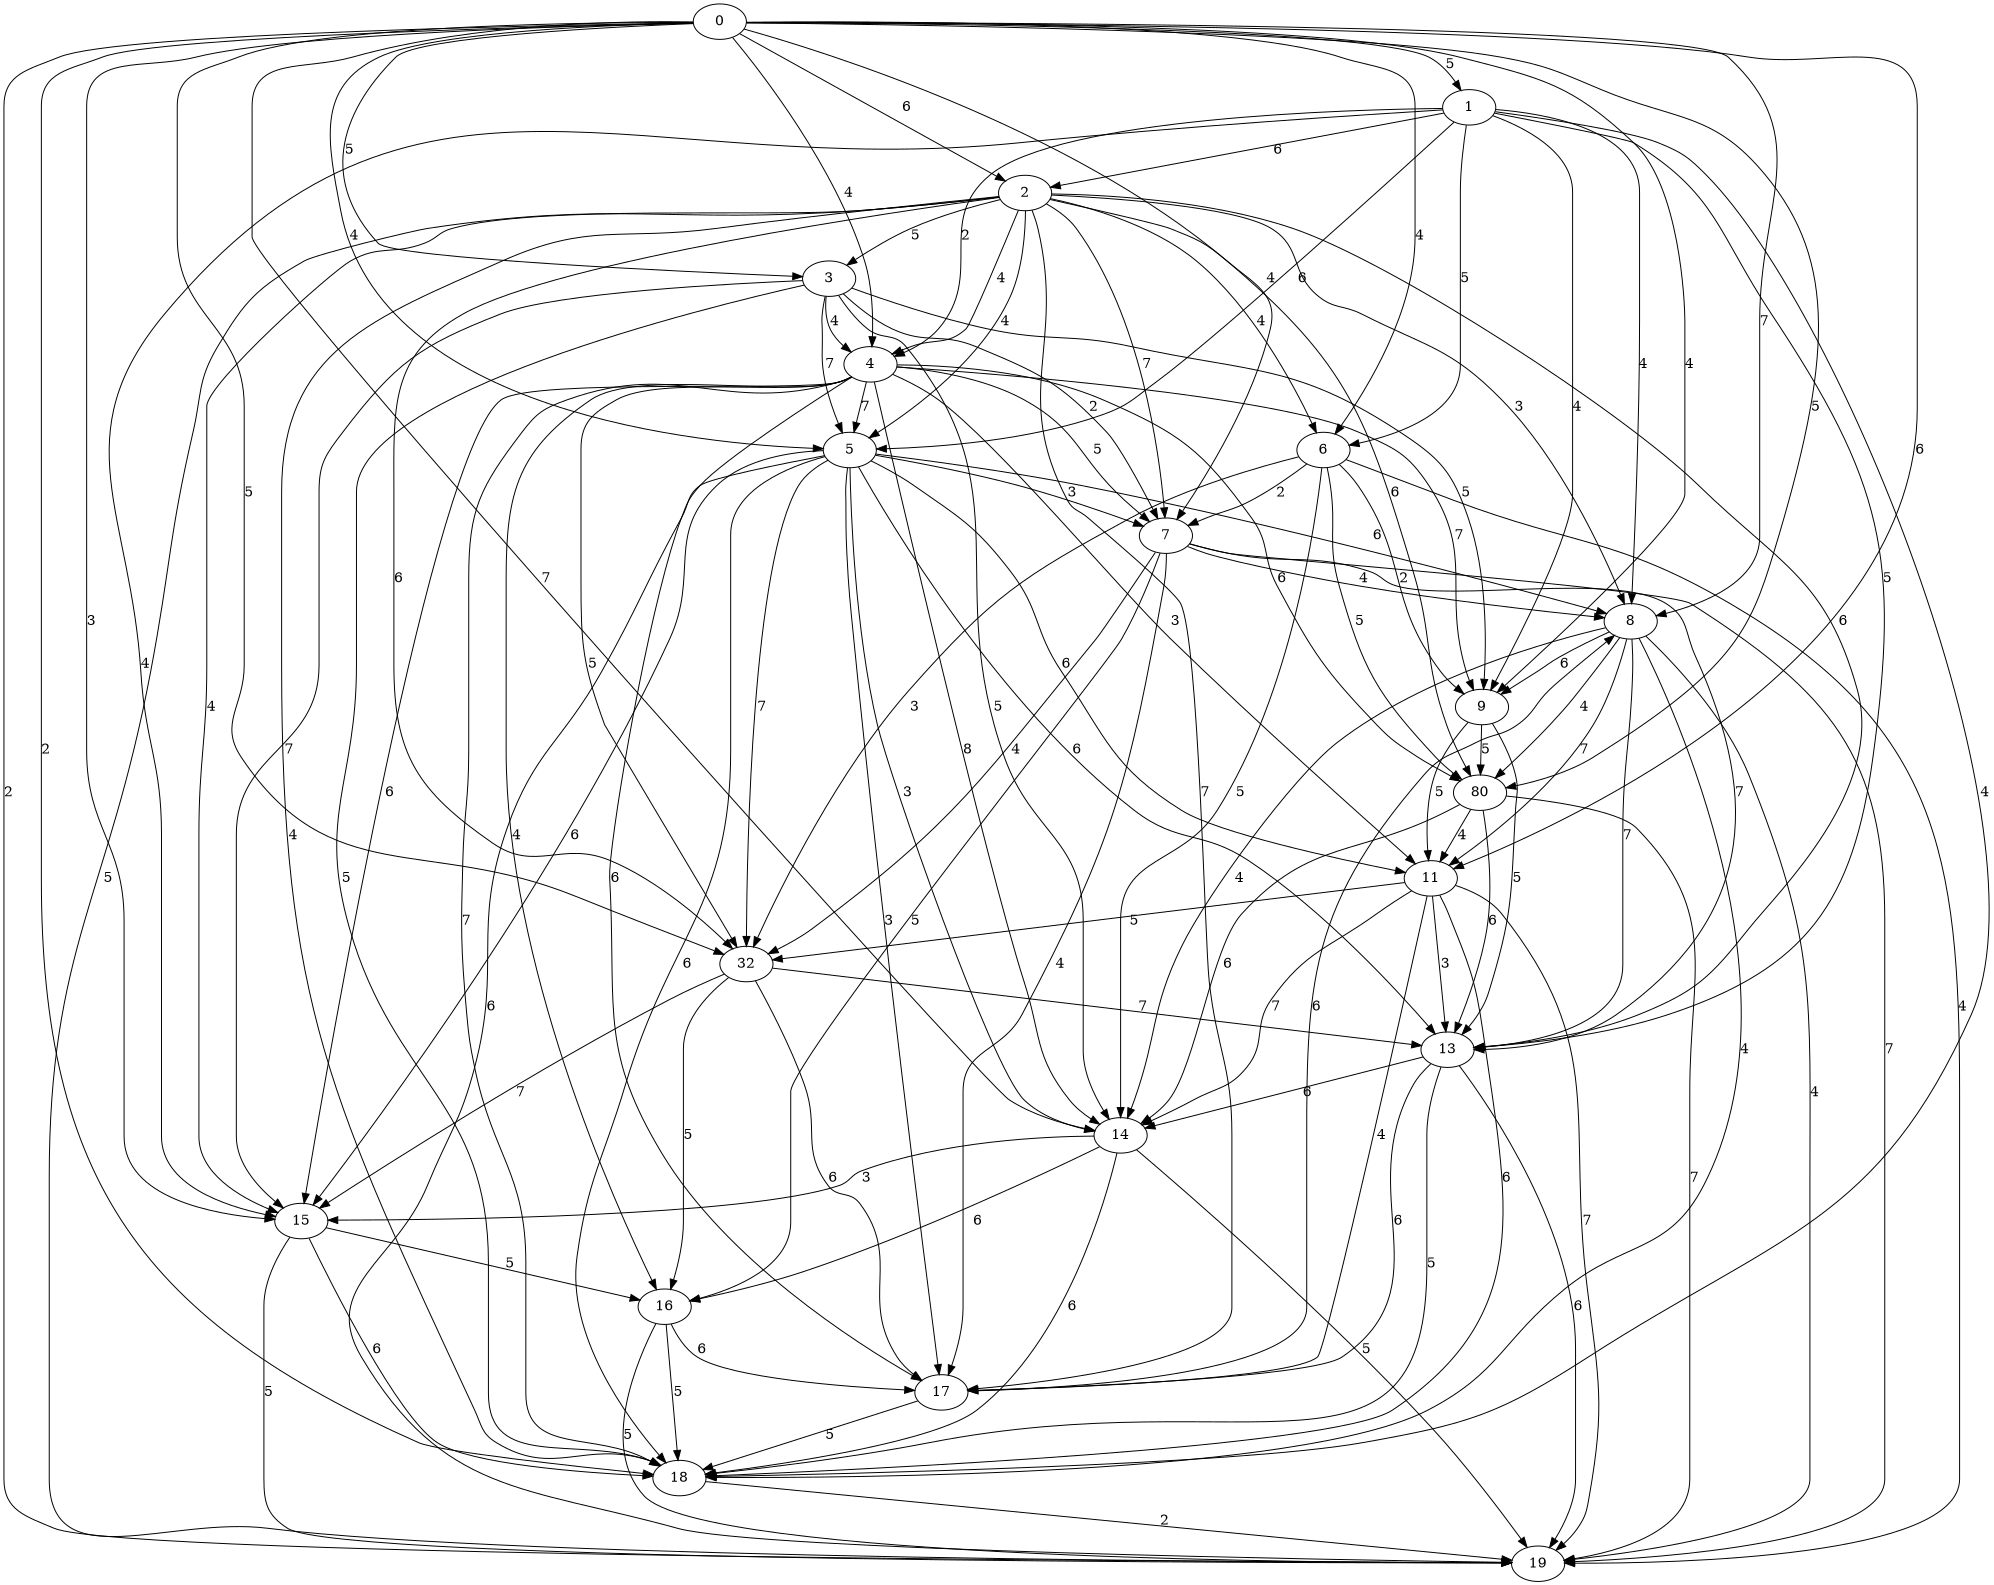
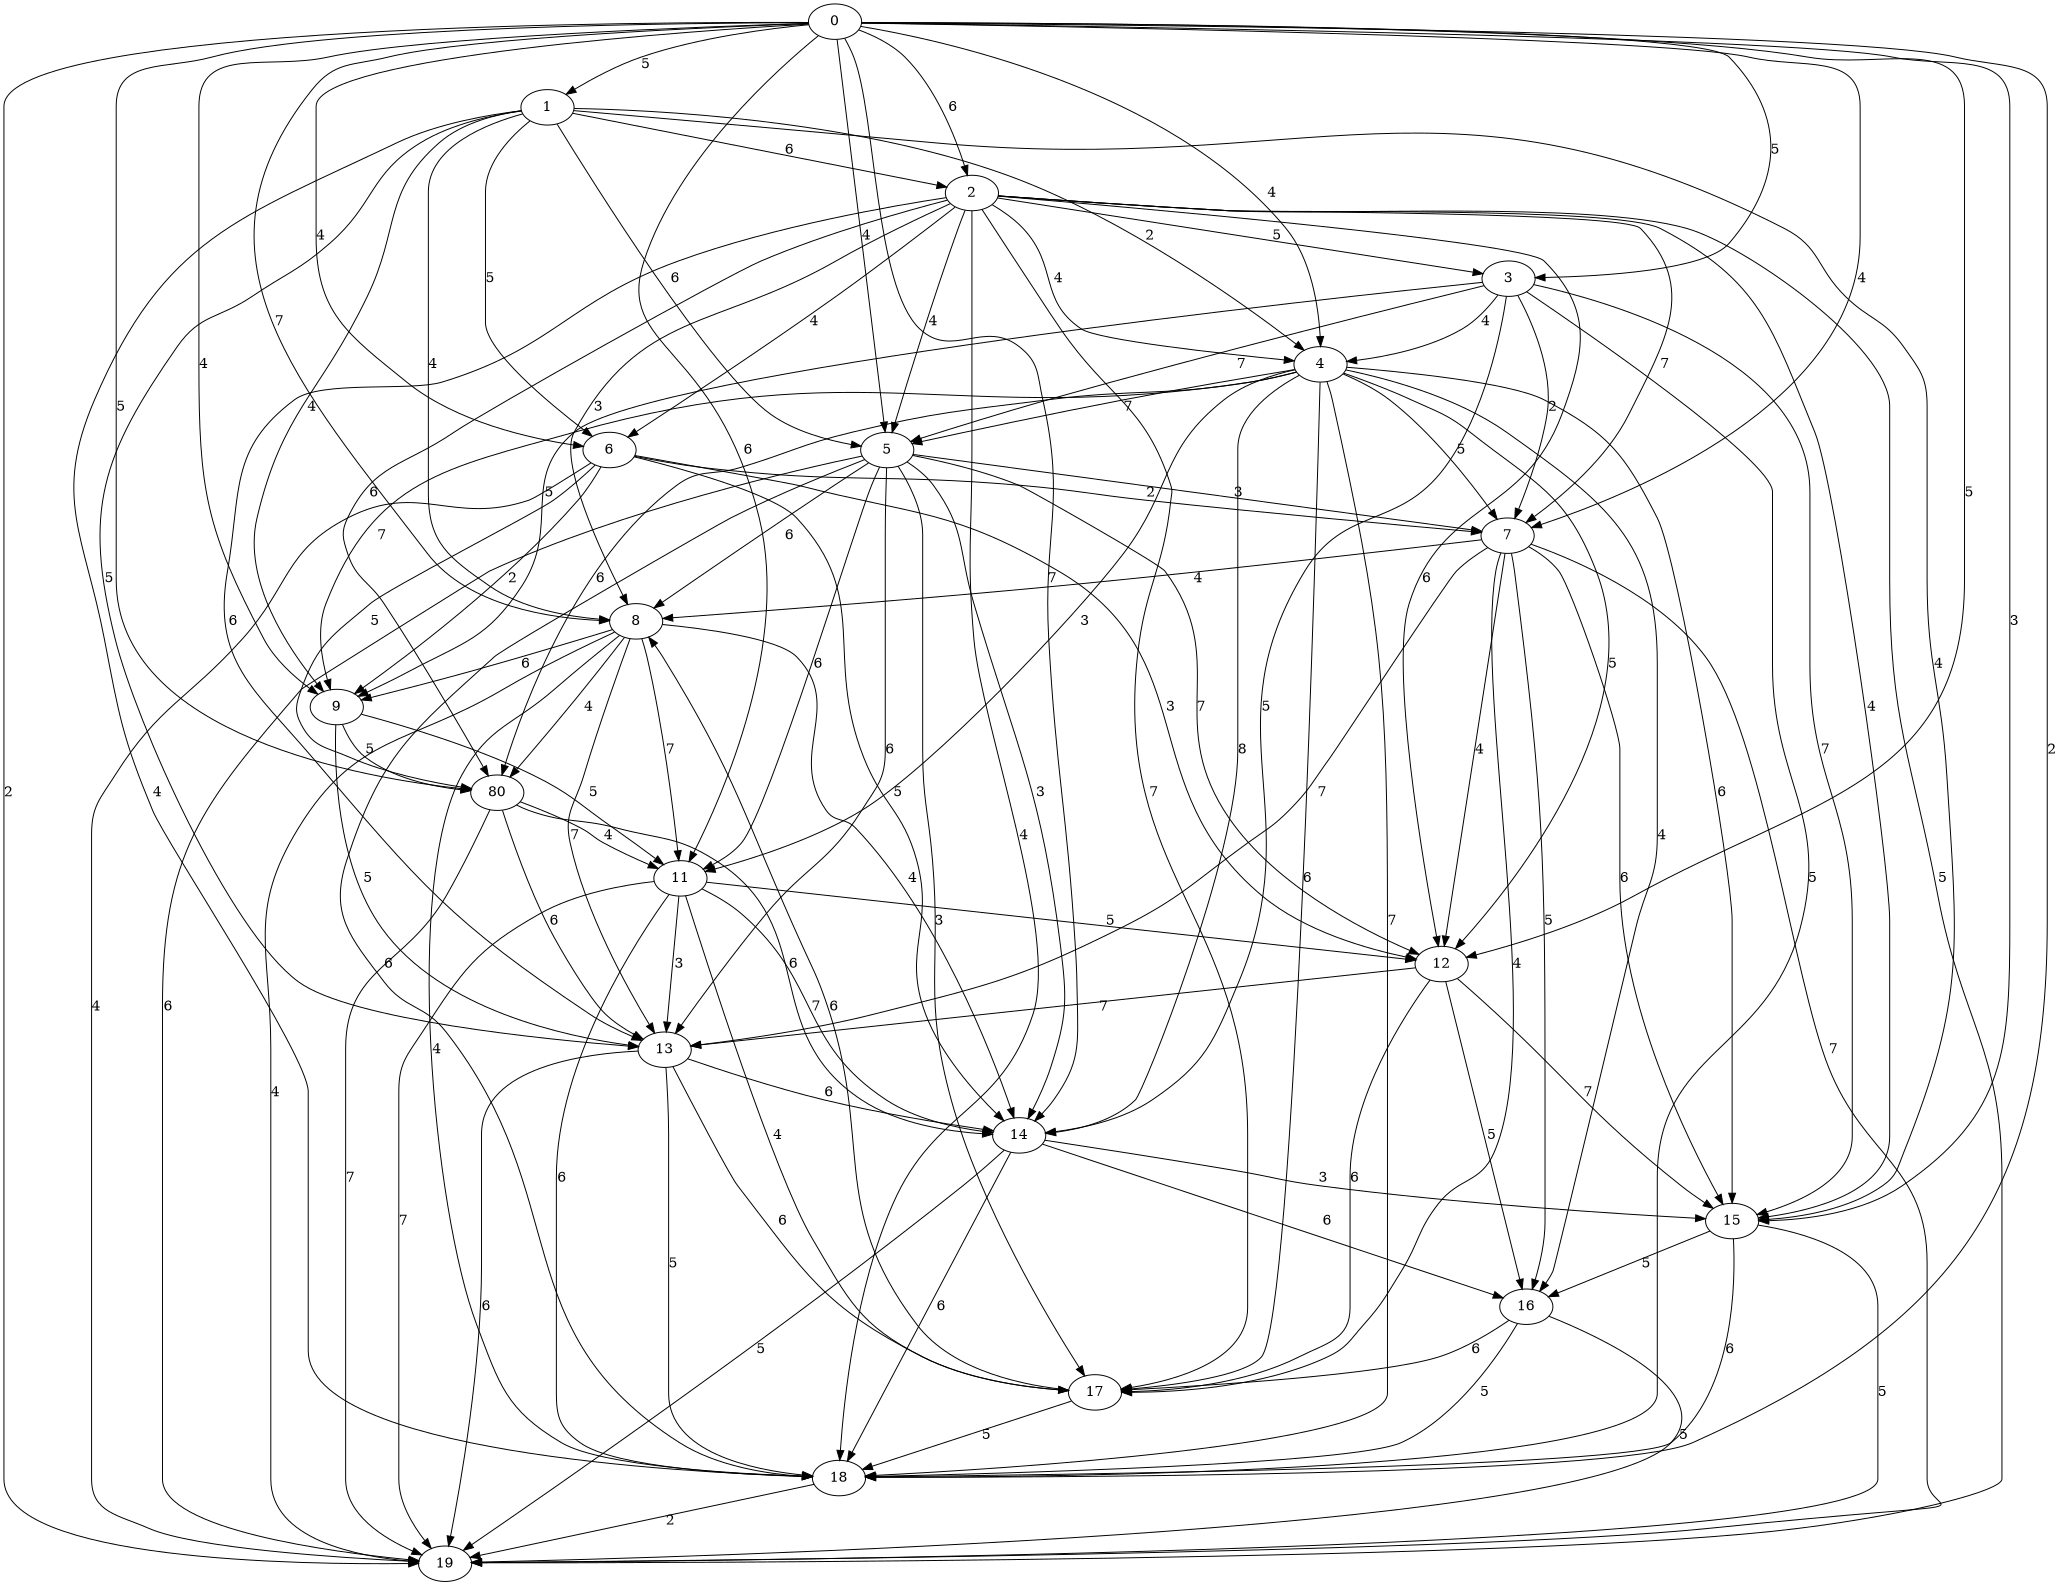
(581, 808) -> (1620, 868)
(746, 964) -> (1442, 964)
